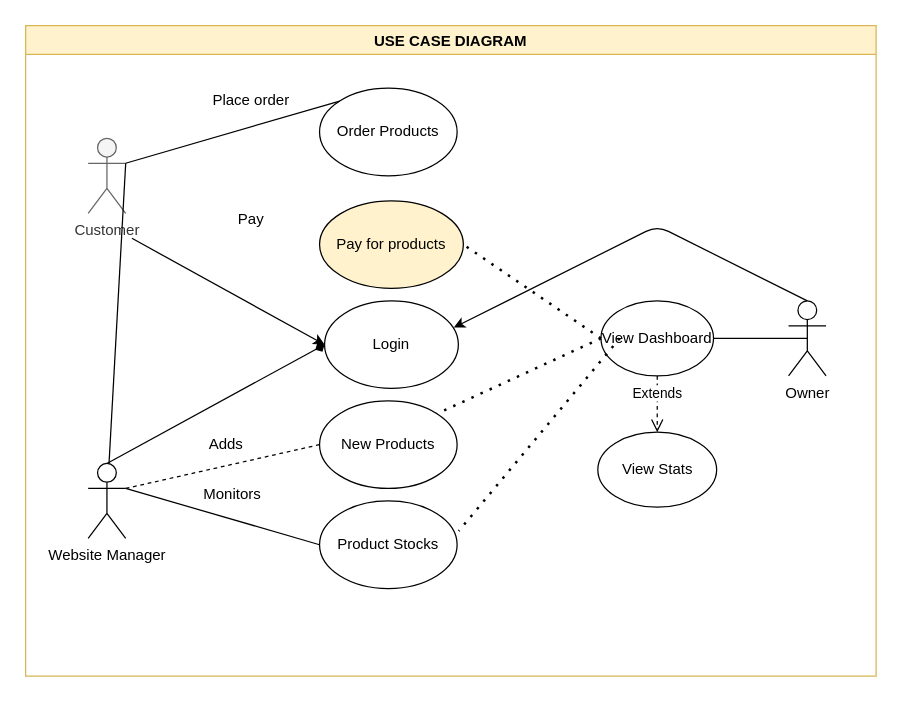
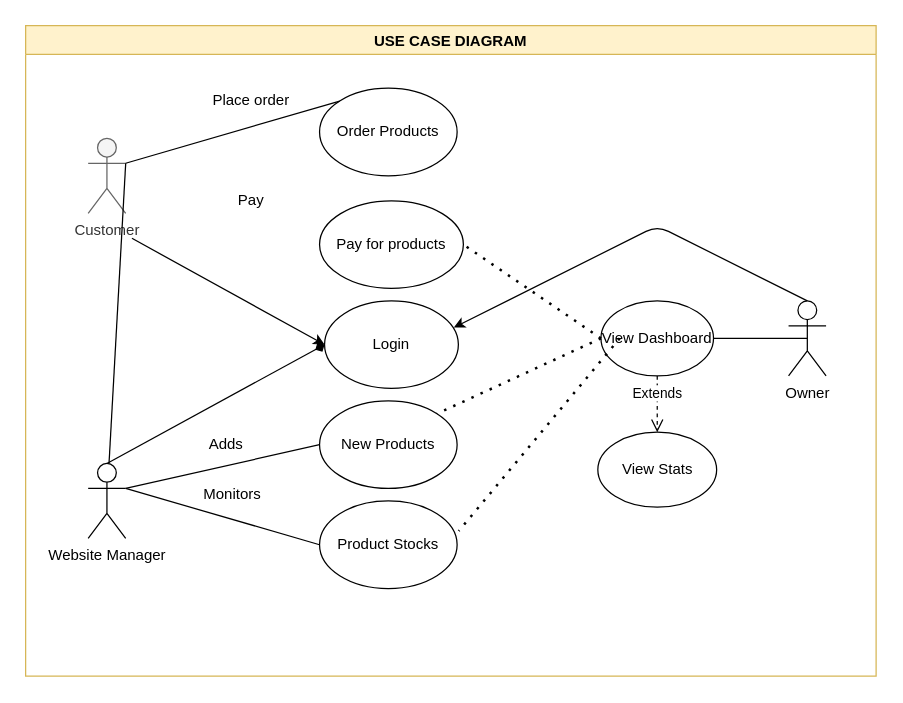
(251, 219) -> (251, 201)
(391, 244) -> (391, 244)
(223, 466) -> (223, 466)
